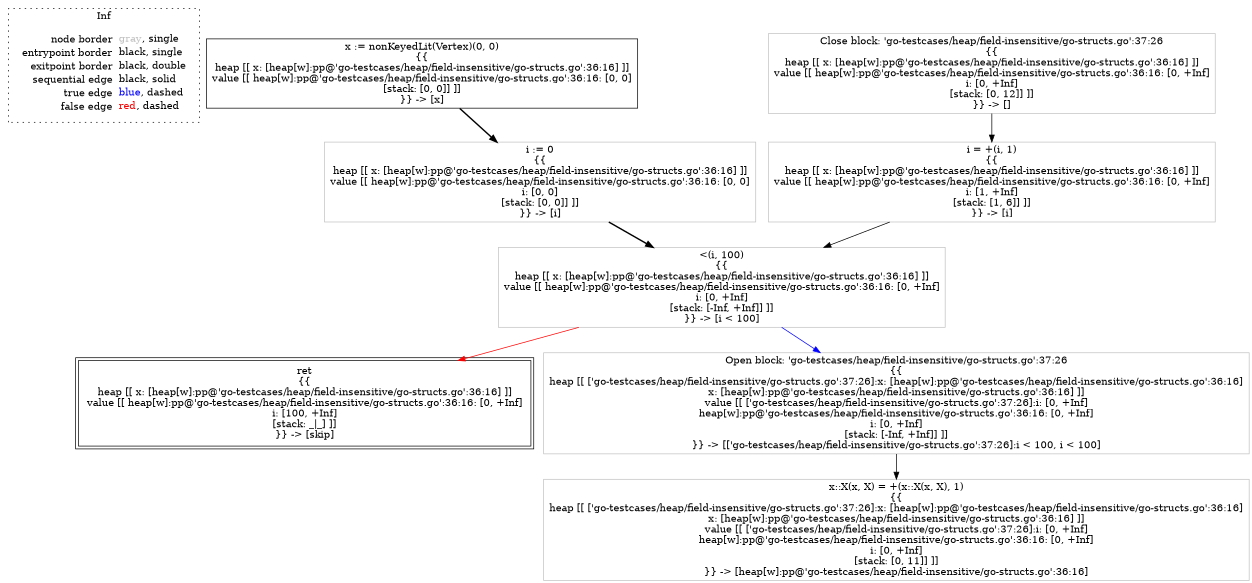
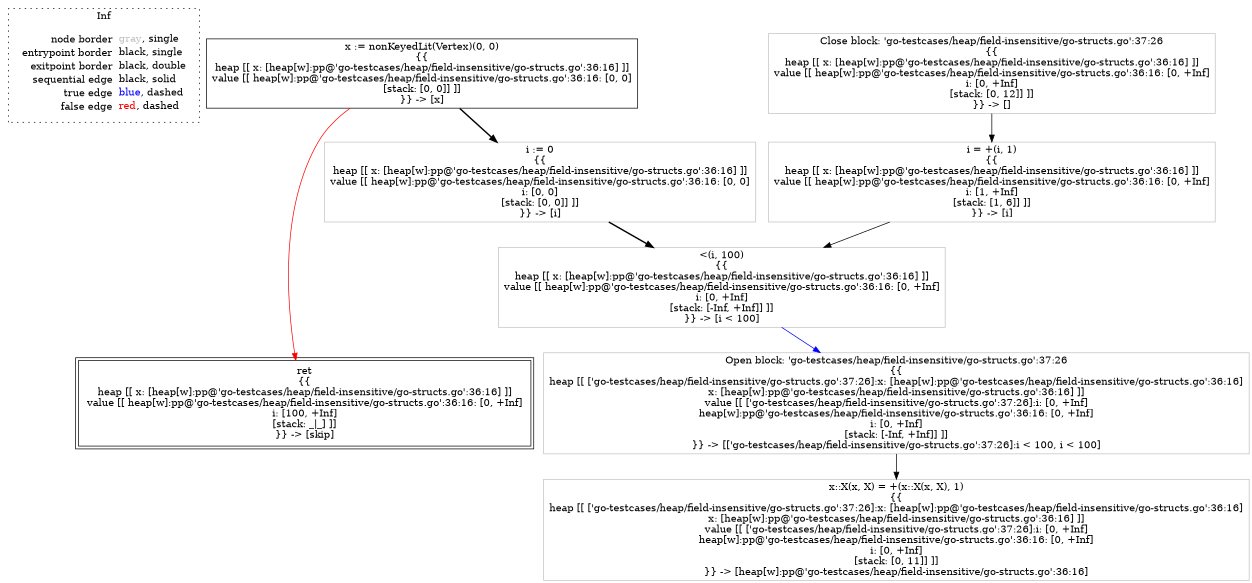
(522, 343) -> (292, 222)
